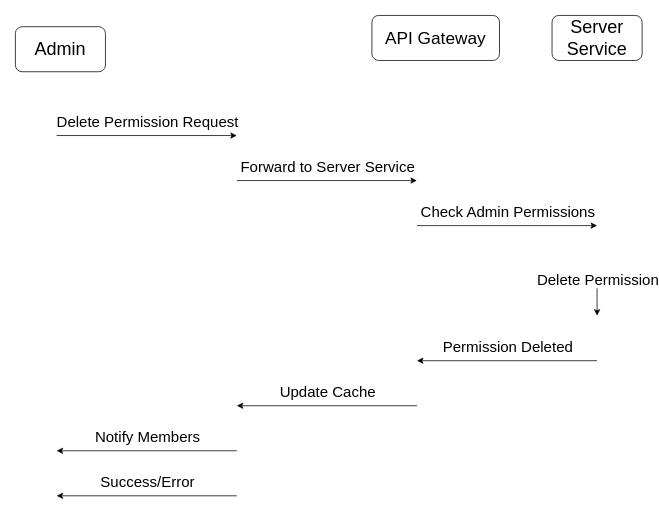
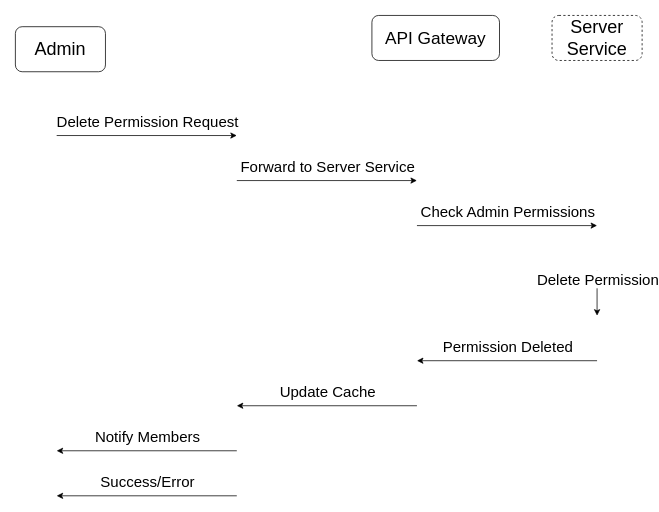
(597, 38) -> (597, 38)
